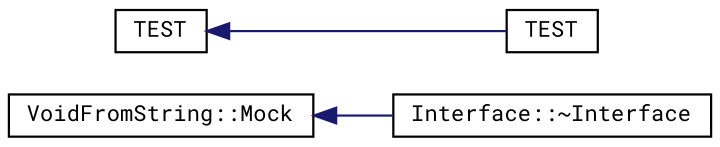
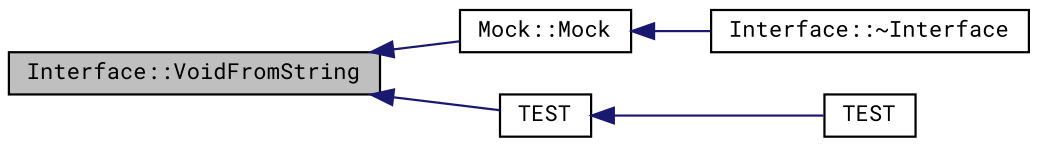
none -> (194, 73)
(161, 116) -> (546, 31)
